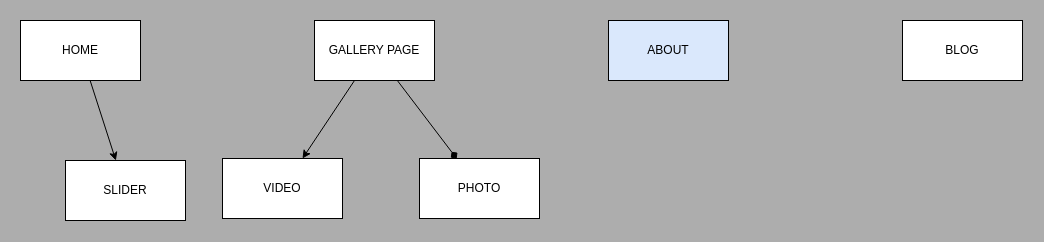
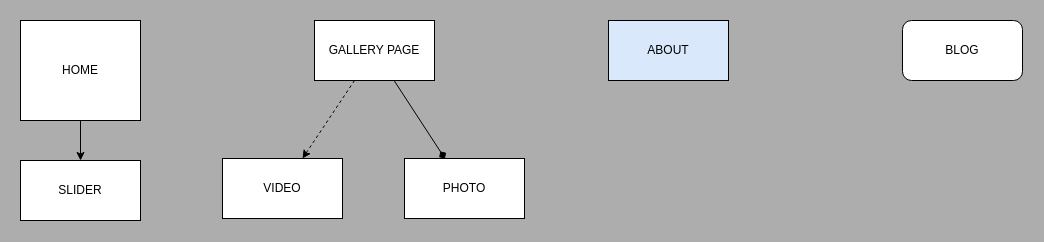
(81, 51) -> (81, 71)
(963, 51) -> (963, 51)
(331, 116) -> (331, 116)
(480, 189) -> (465, 189)
(126, 191) -> (81, 191)
